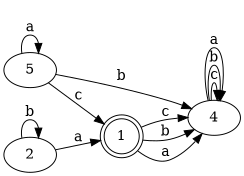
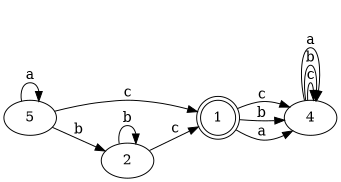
(120, 88) -> (74, 137)
(78, 138) -> (175, 129)
